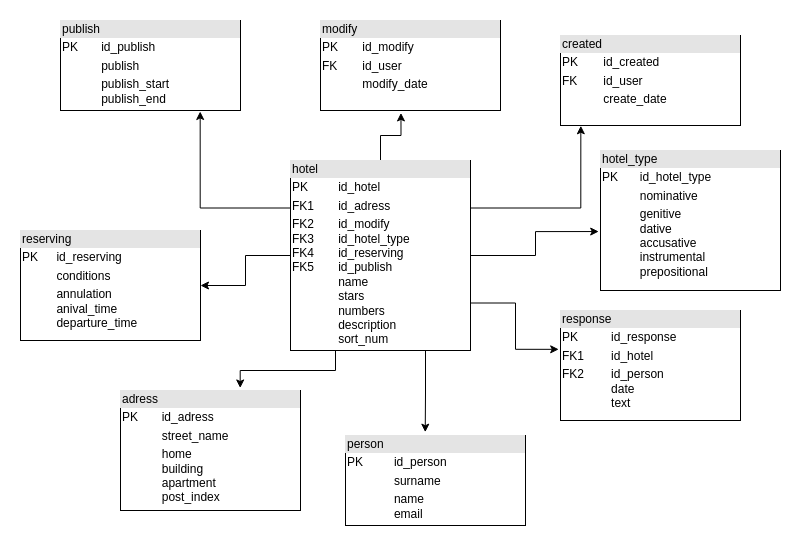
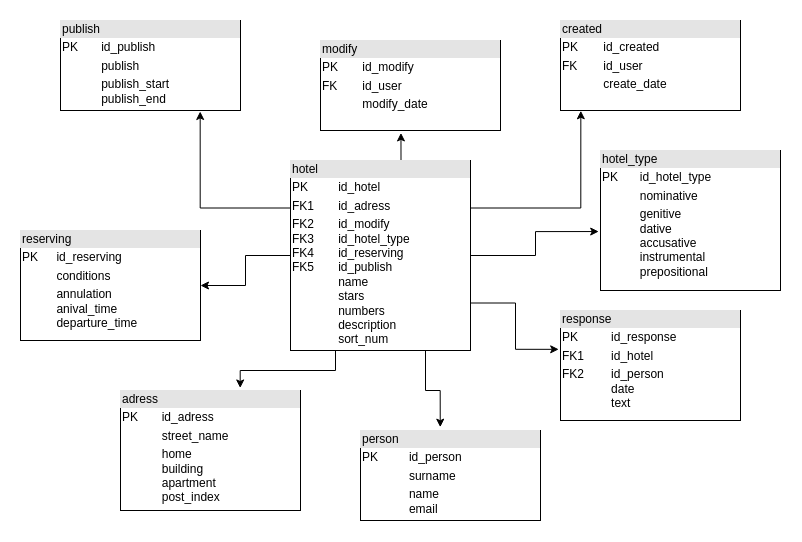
(411, 66) -> (411, 86)
(651, 81) -> (651, 66)
(436, 481) -> (451, 476)
